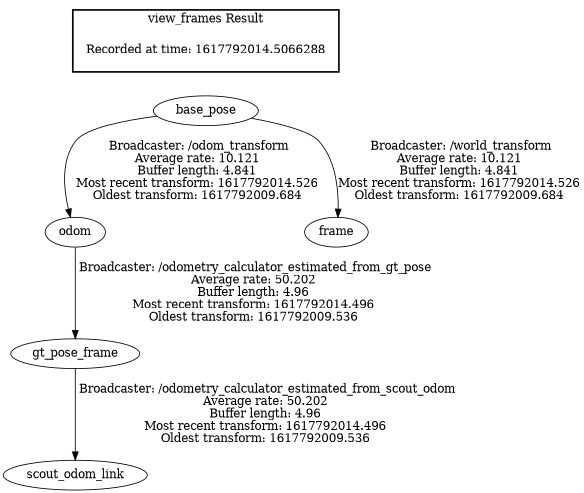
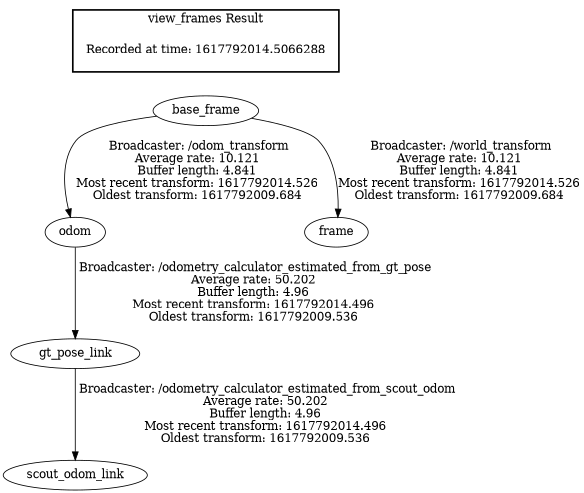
(206, 111) -> (206, 111)
(75, 354) -> (75, 354)
